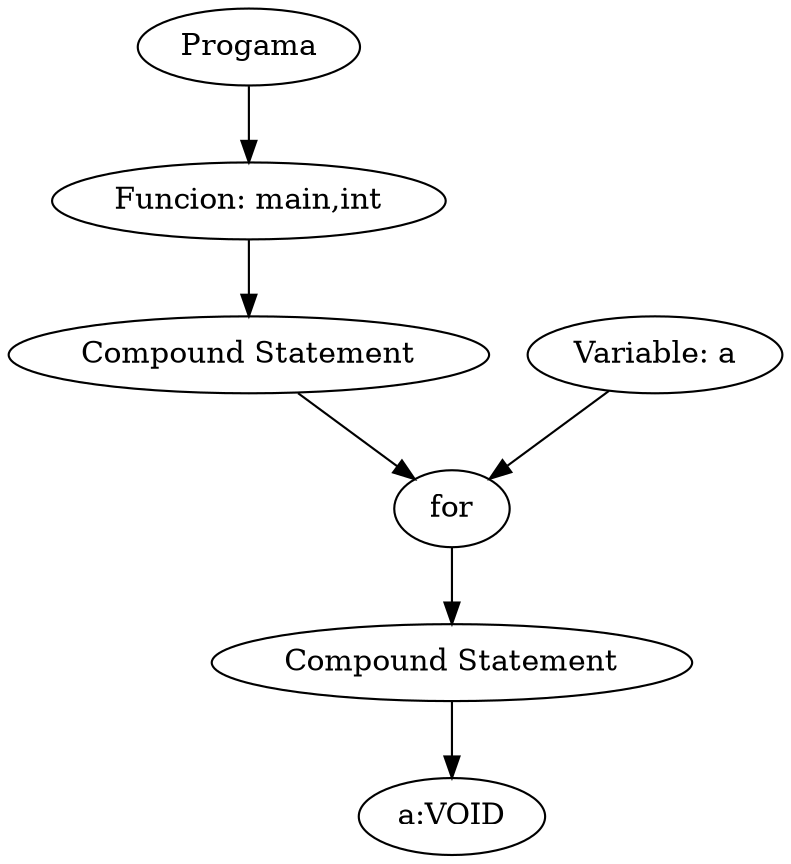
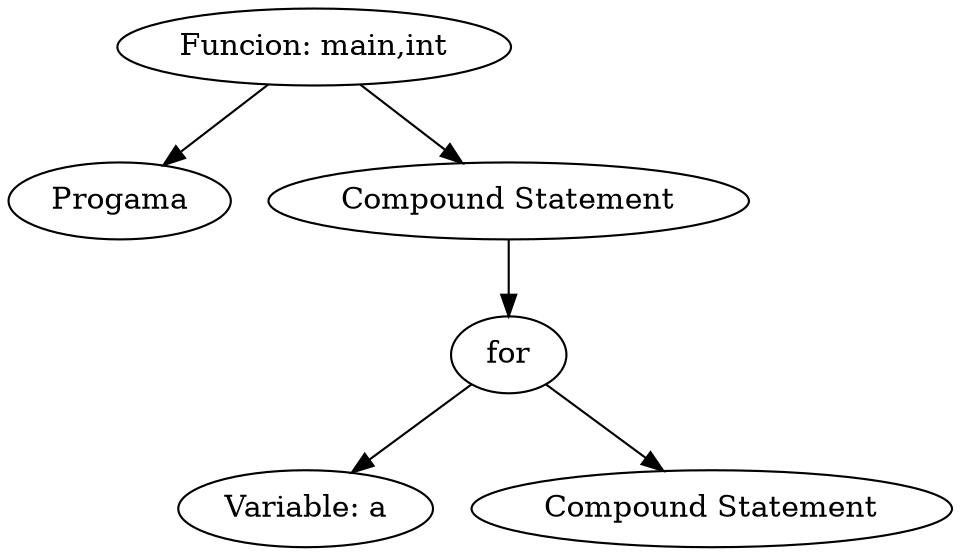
(249, 113) -> (225, 118)
(558, 428) -> (421, 422)
(452, 817) -> none
